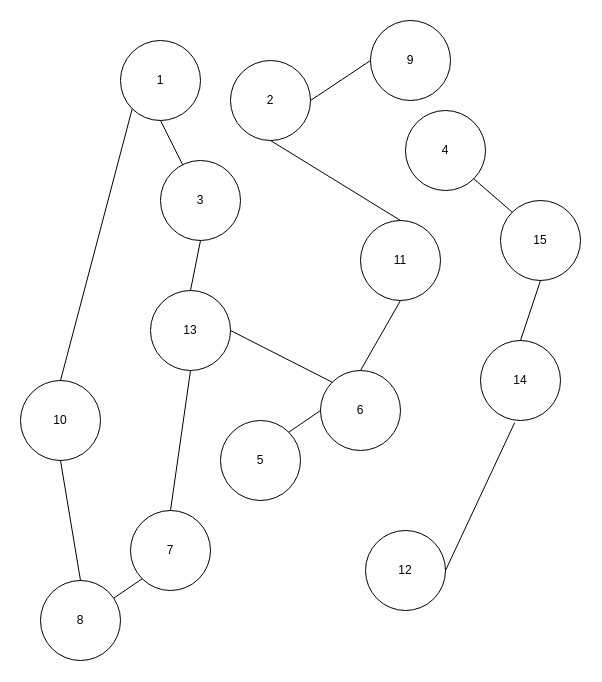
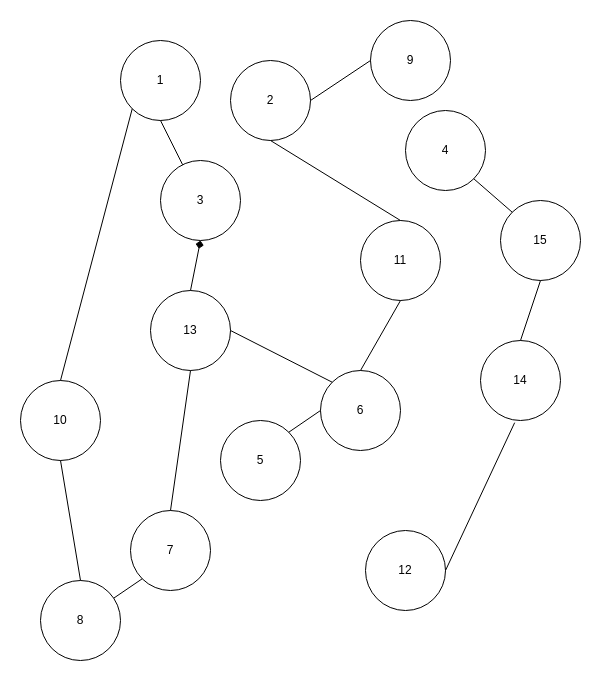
(200, 245) -> (199, 249)
